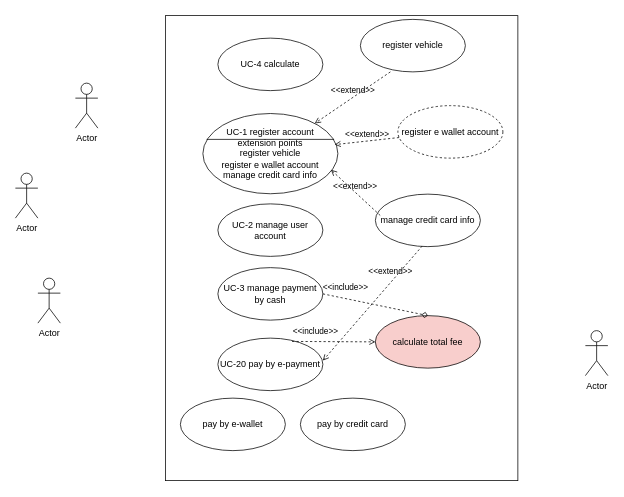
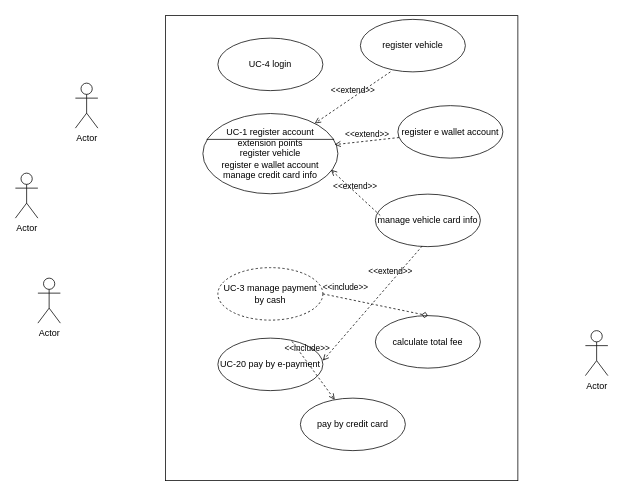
(270, 64) -> (270, 64)
(450, 132) -> (450, 132)
(428, 220) -> (428, 220)
(270, 230) -> none
(270, 294) -> (270, 294)
(332, 341) -> (313, 370)
(428, 342) -> (428, 342)
(233, 424) -> none
